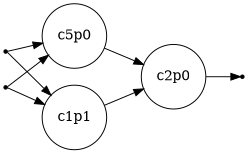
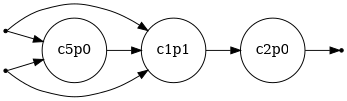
(119, 54) -> (119, 50)
